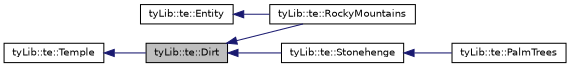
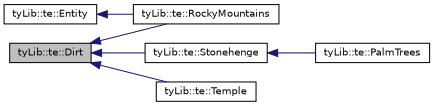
(130, 53) -> (133, 74)
